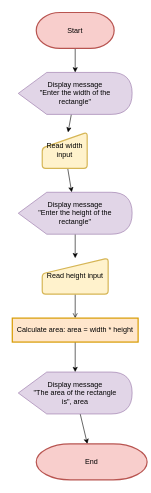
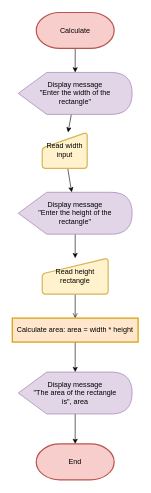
(75, 30) -> (75, 30)
(75, 276) -> (75, 276)
(92, 462) -> (75, 462)
